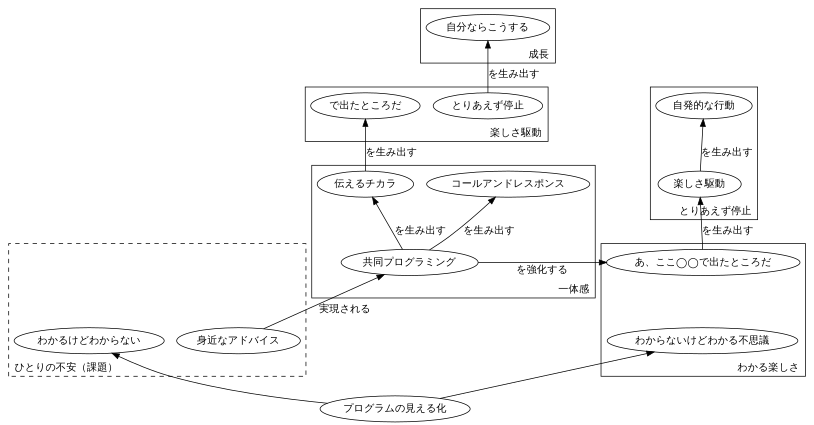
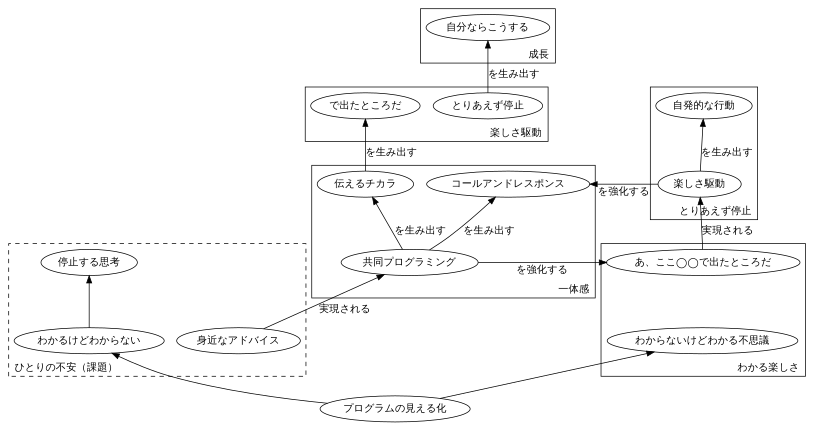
none -> (628, 184)
(728, 231) -> (728, 231)
none -> (89, 262)
